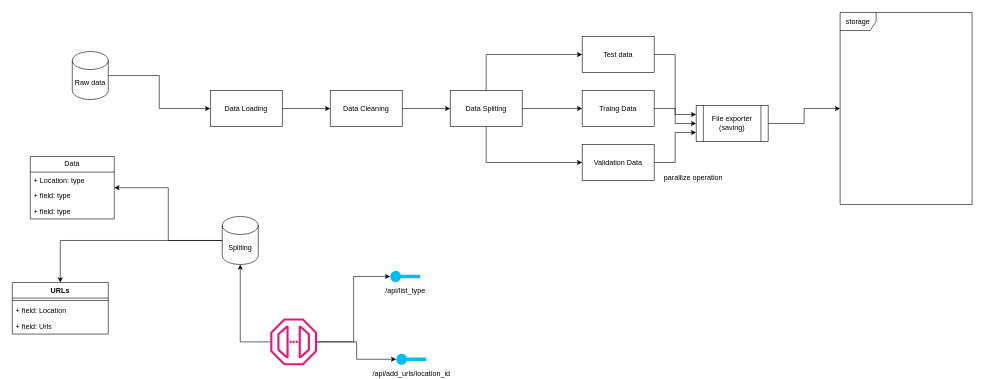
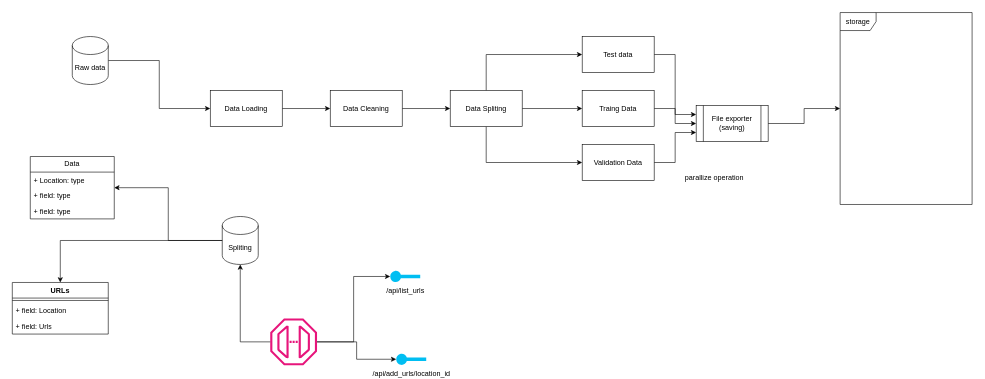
(90, 75) -> (90, 60)
(693, 177) -> (714, 177)
(406, 291) -> (406, 291)
